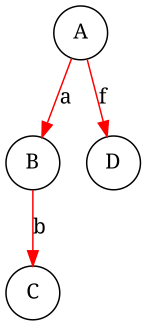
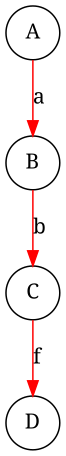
(95, 91) -> (33, 350)
